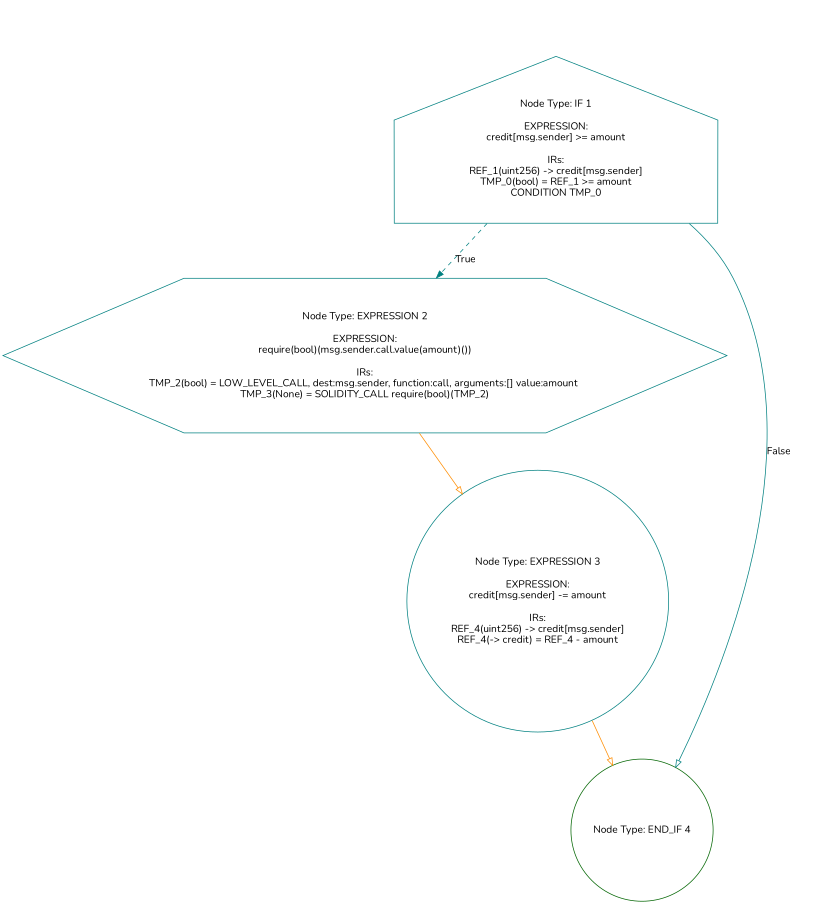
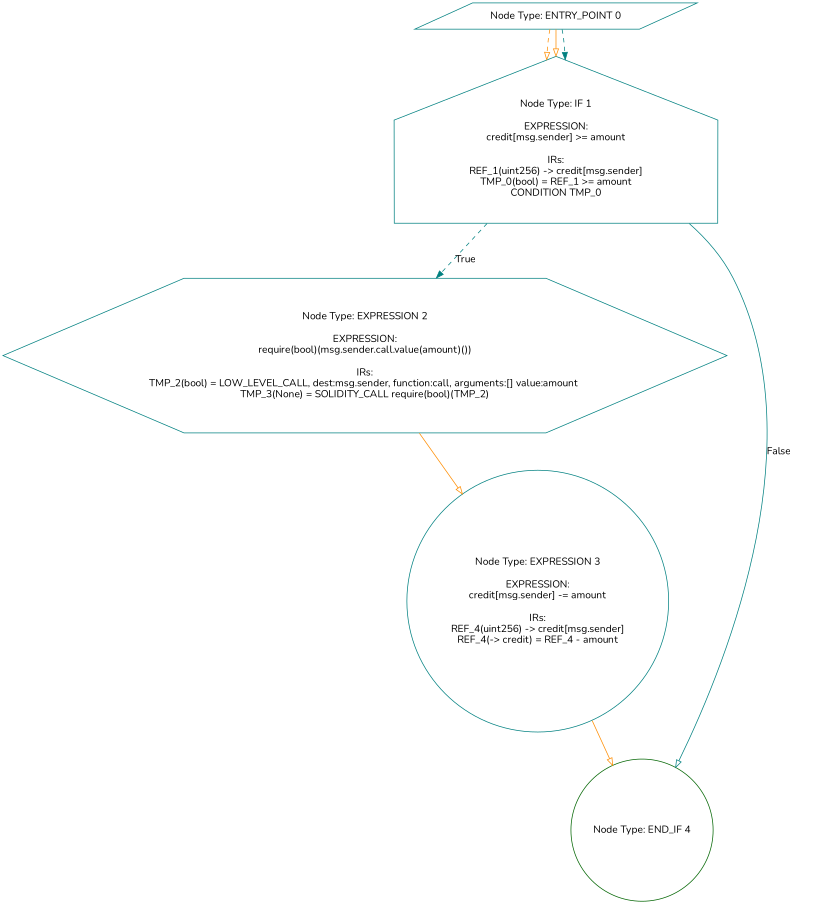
none -> (556, 16)
